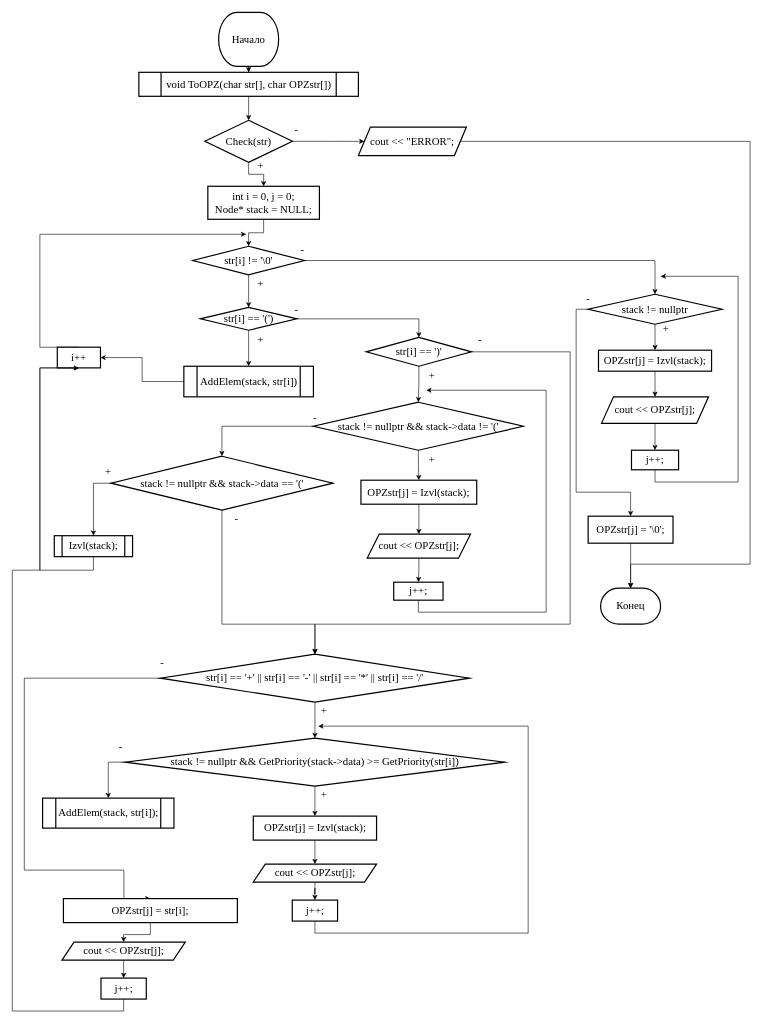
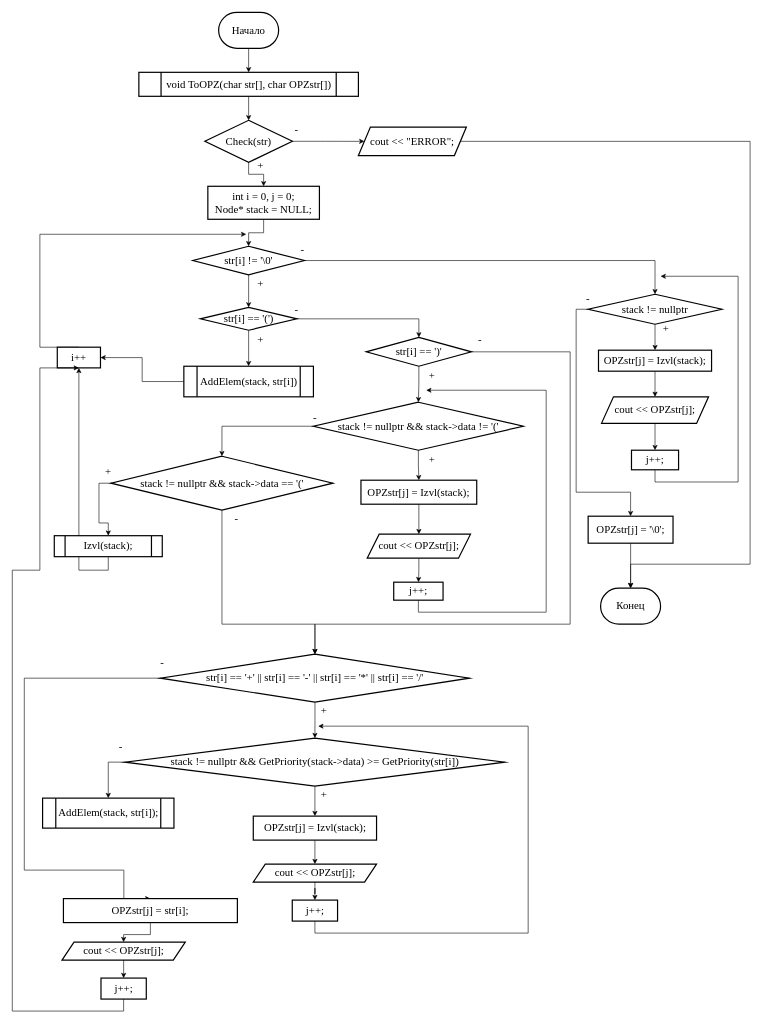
(249, 39) -> (249, 30)
(93, 546) -> (108, 546)
